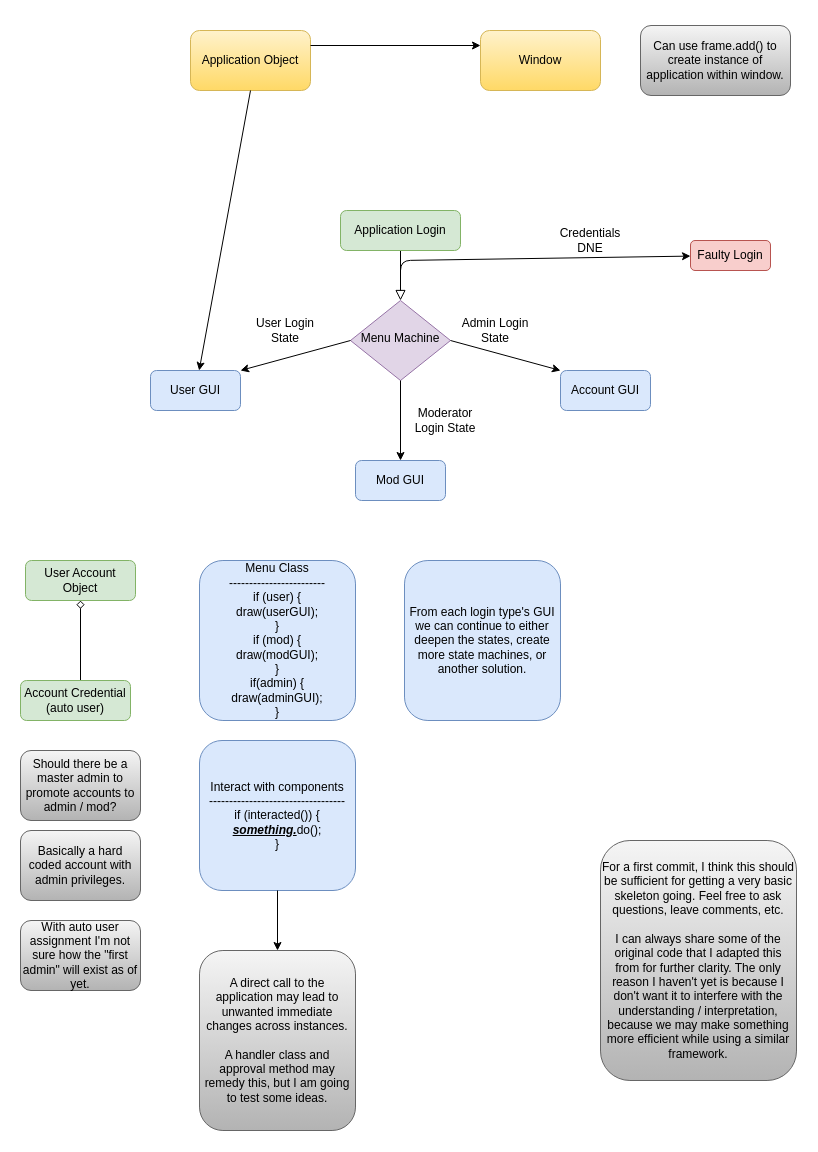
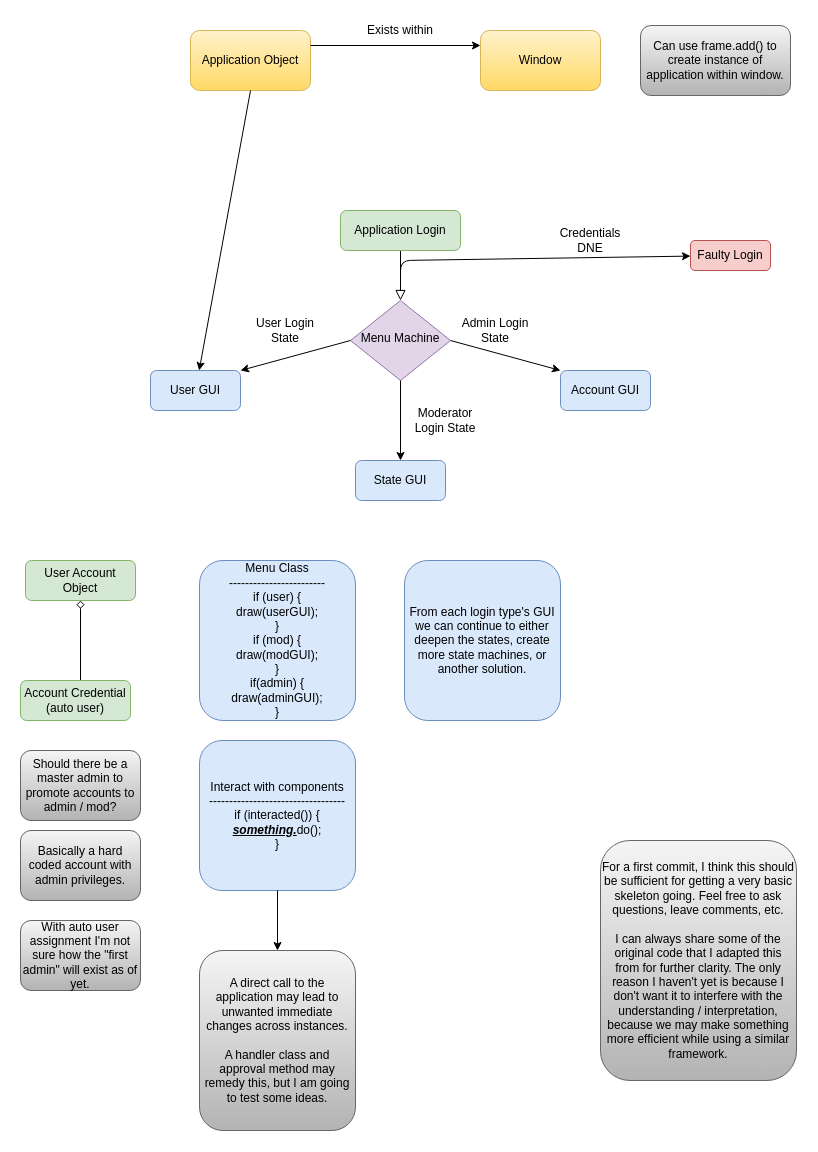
none -> (401, 31)
(401, 481) -> (401, 481)
